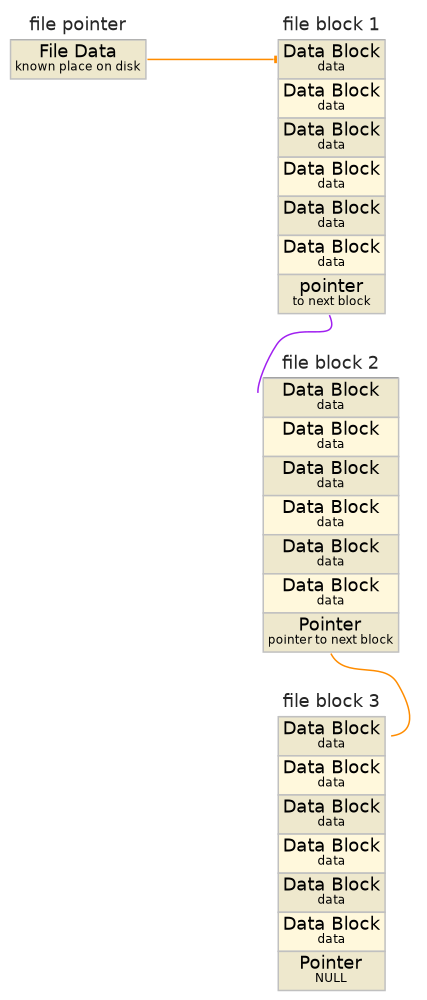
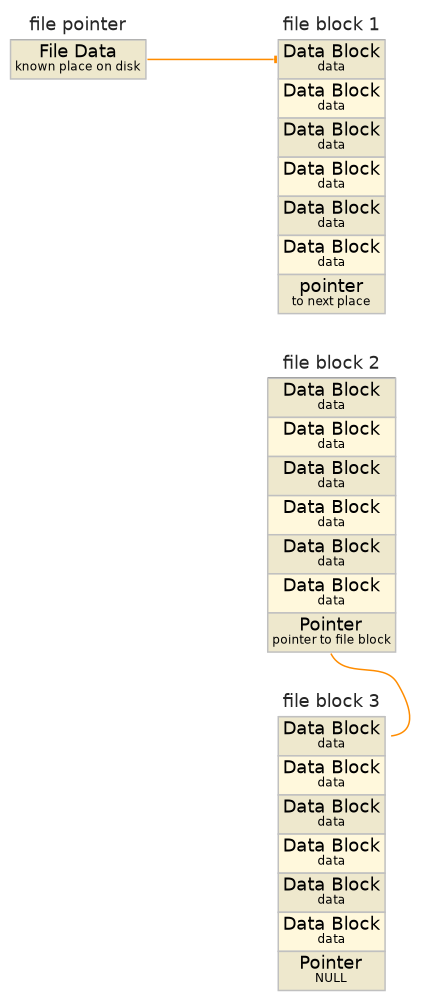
(332, 302) -> (332, 302)
(284, 338) -> none
(331, 640) -> (332, 640)
